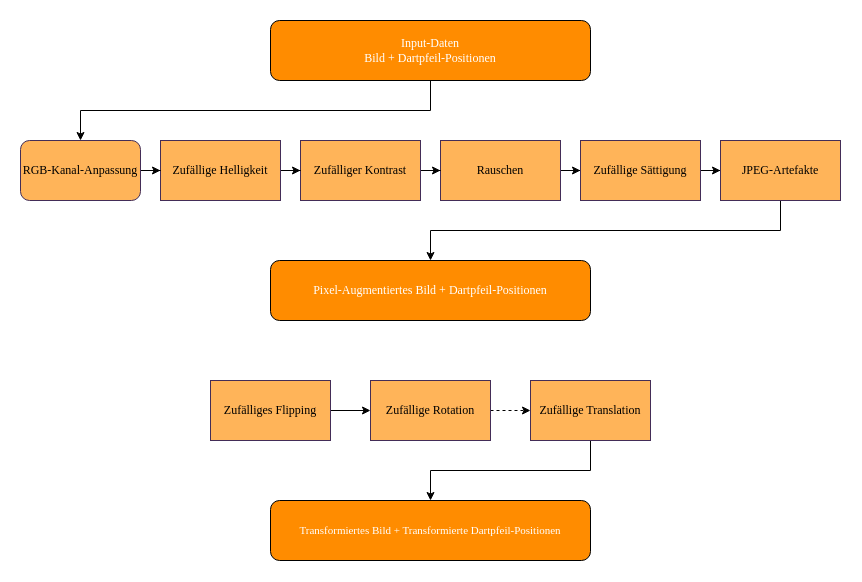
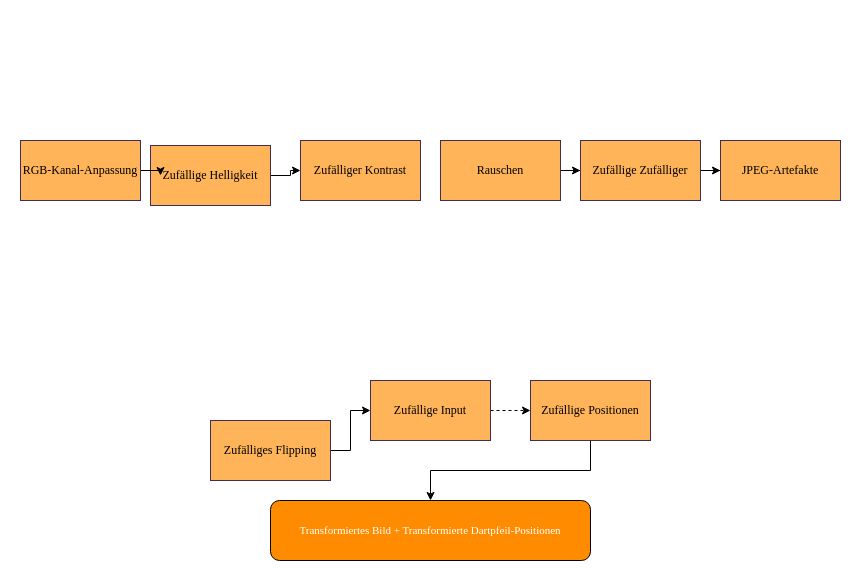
(431, 51) -> none
(260, 111) -> none
(81, 171) -> (81, 171)
(221, 171) -> (211, 176)
(435, 171) -> none
(641, 171) -> (641, 171)
(610, 231) -> none
(431, 291) -> none
(271, 411) -> (271, 451)
(431, 411) -> (431, 411)
(591, 411) -> (591, 411)
